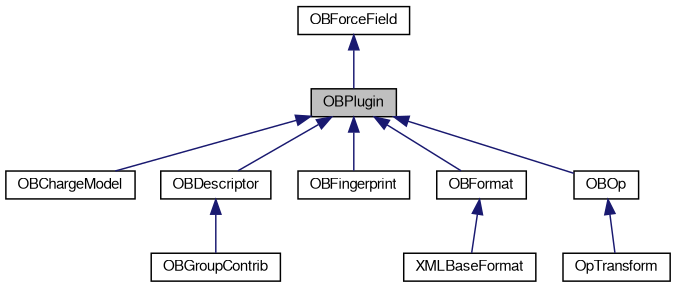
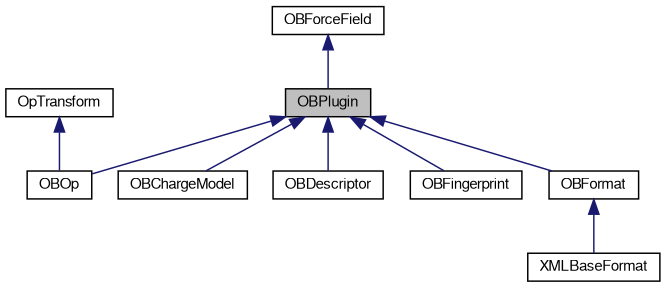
(612, 234) -> (59, 152)
(216, 267) -> none
